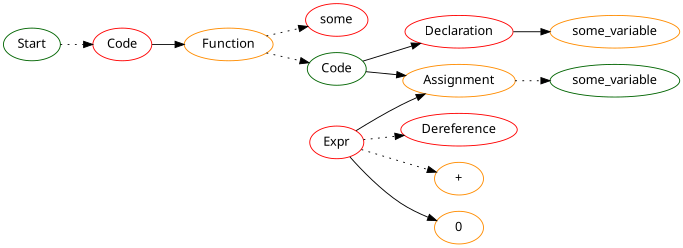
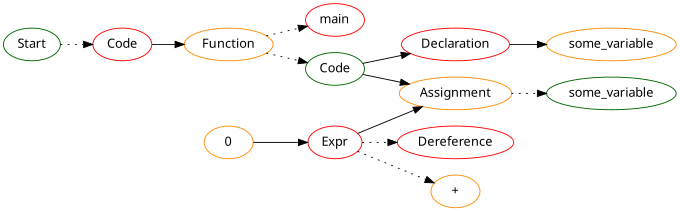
(337, 20) -> (335, 20)
(386, 192) -> (276, 142)
